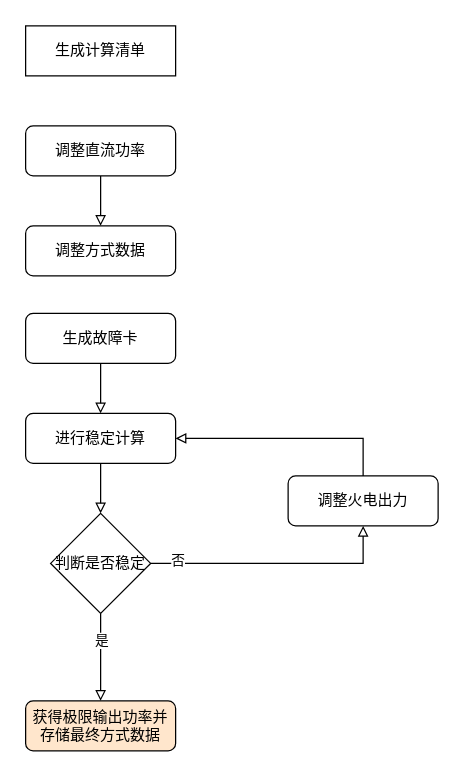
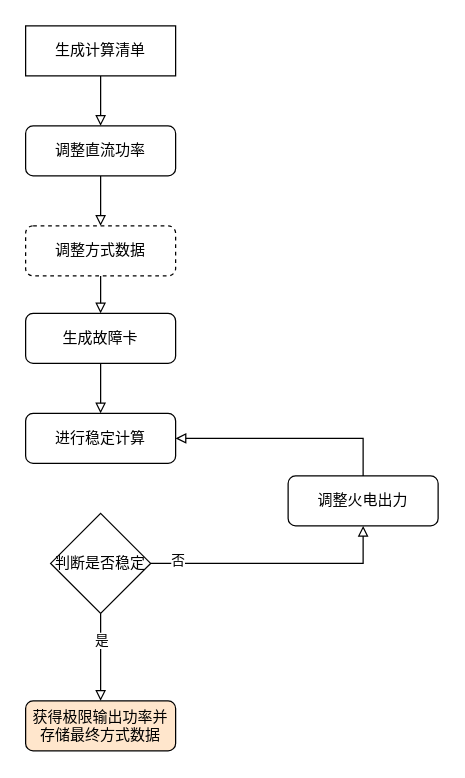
none -> (101, 95)
(101, 251) -> (101, 251)
none -> (101, 301)
(101, 483) -> none
